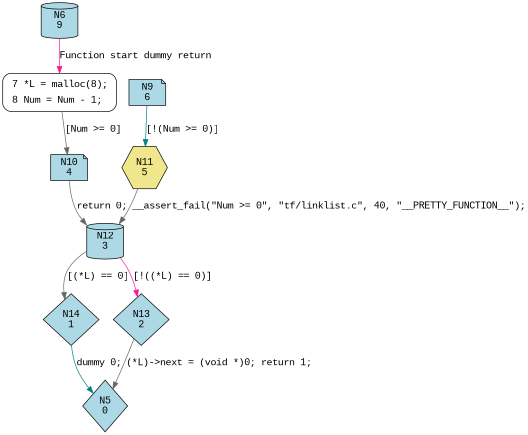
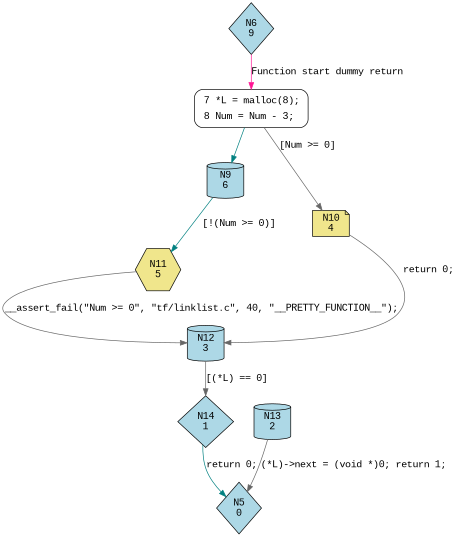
(60, 20) -> (251, 29)
(147, 92) -> (225, 180)
(63, 100) -> (255, 116)
none -> (239, 142)
(69, 168) -> (331, 223)
(130, 273) -> none
(141, 320) -> (272, 422)
(99, 363) -> (232, 465)
